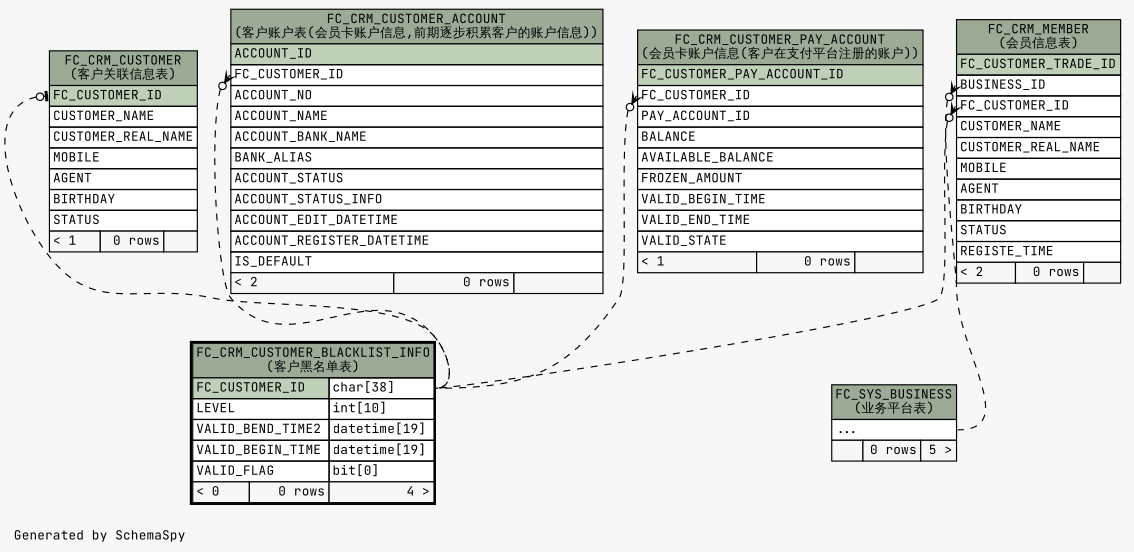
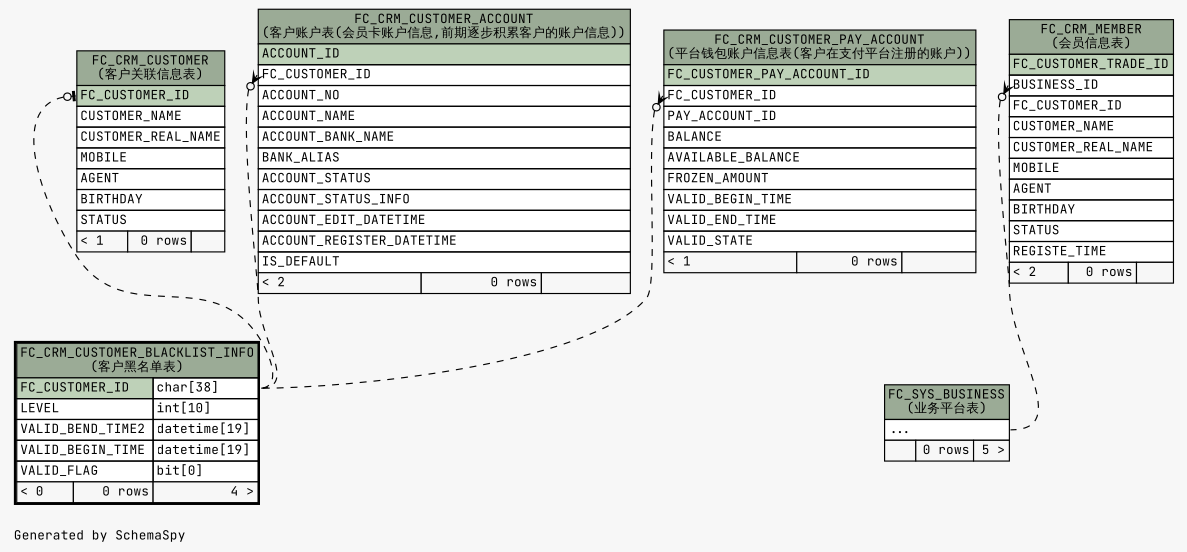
(780, 54) -> (820, 54)
(777, 336) -> none
